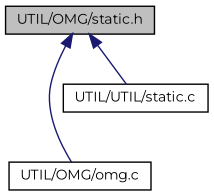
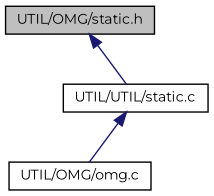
(50, 105) -> (104, 143)
